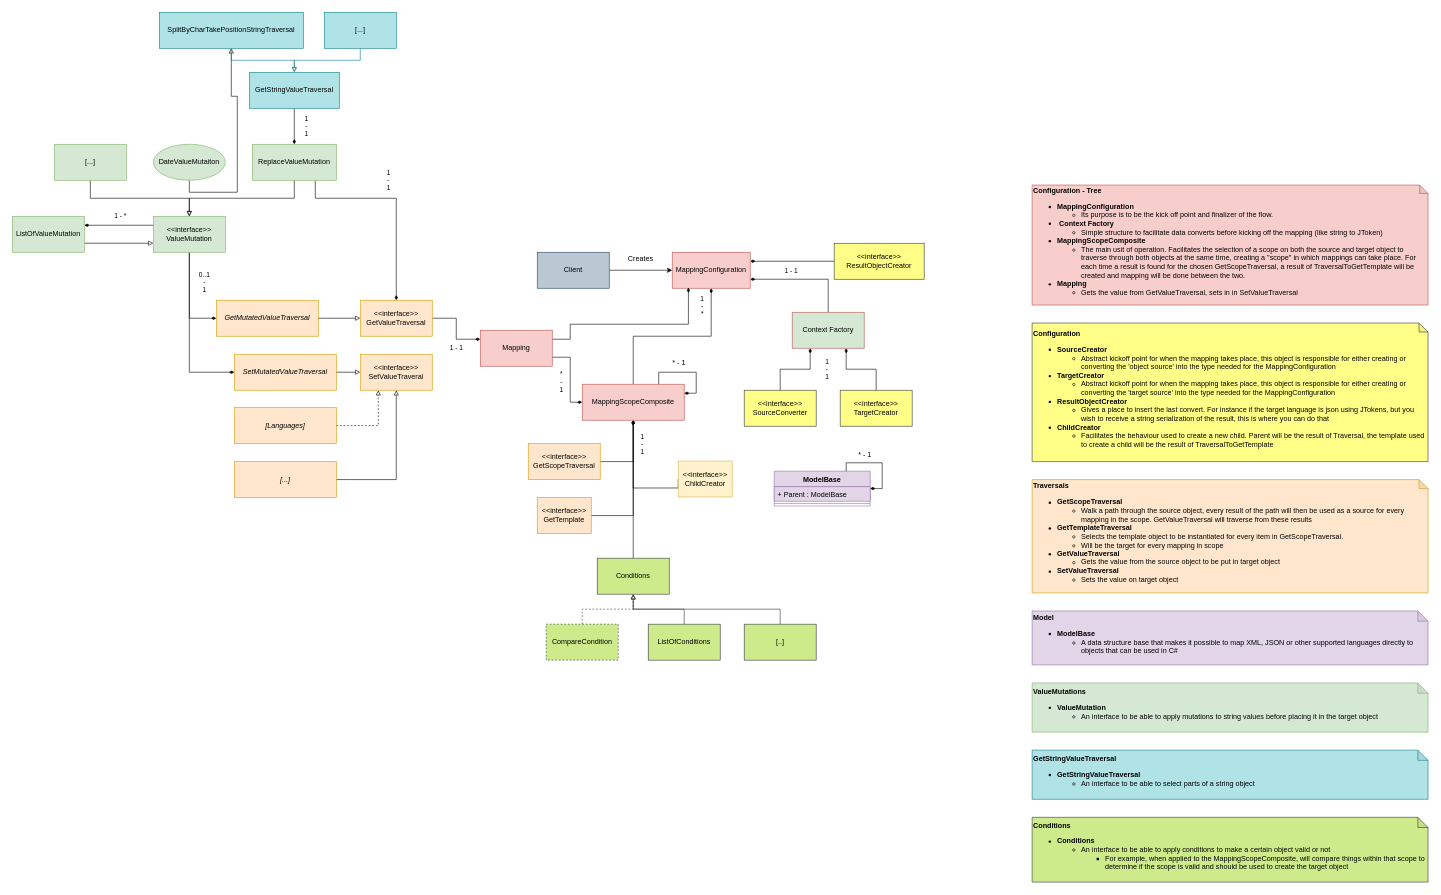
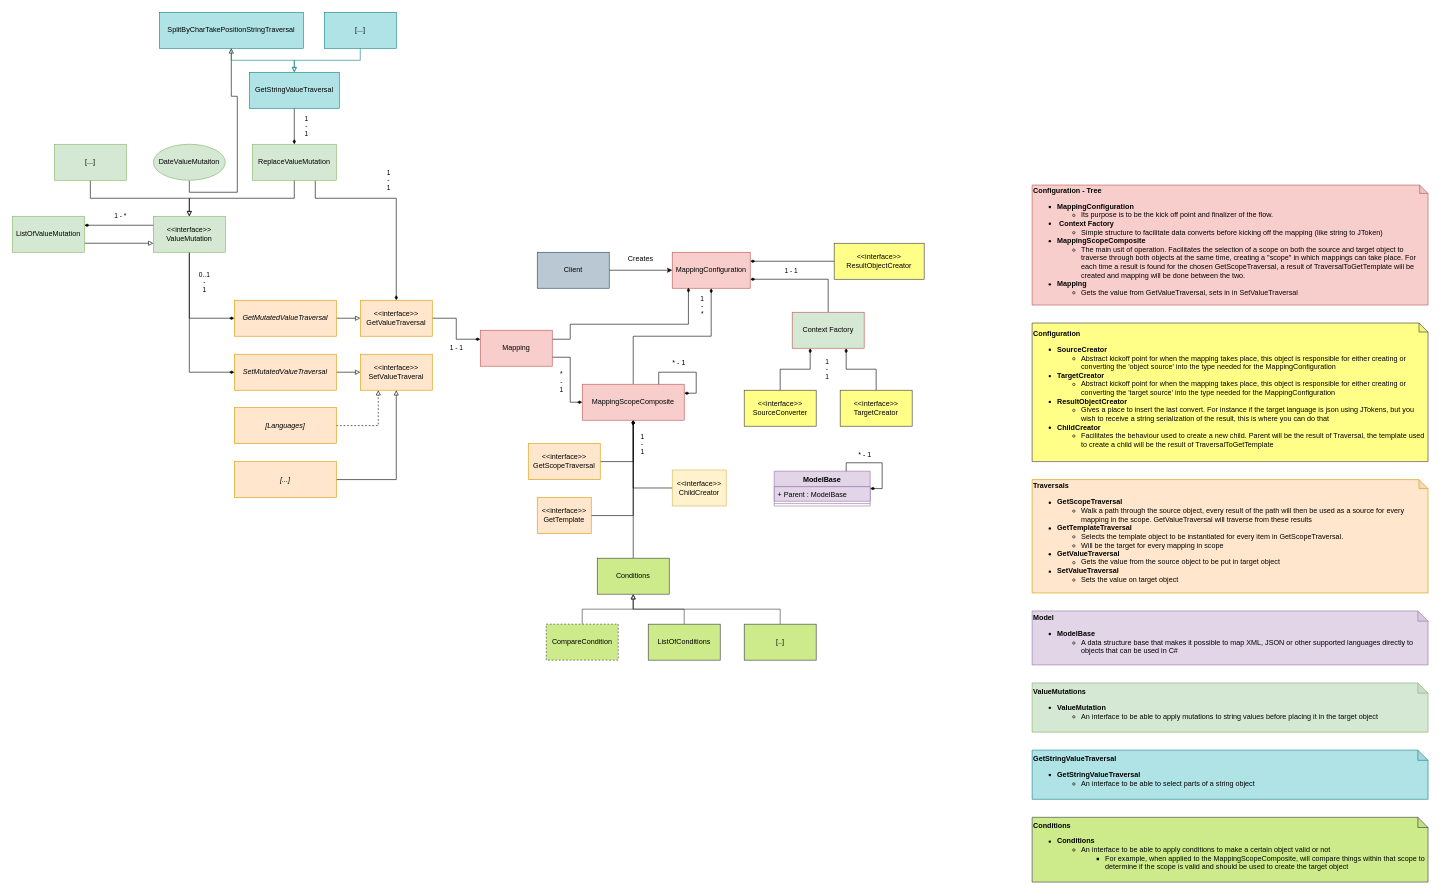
(267, 318) -> (285, 318)
(705, 479) -> (699, 488)
(599, 609) -> (599, 609)
